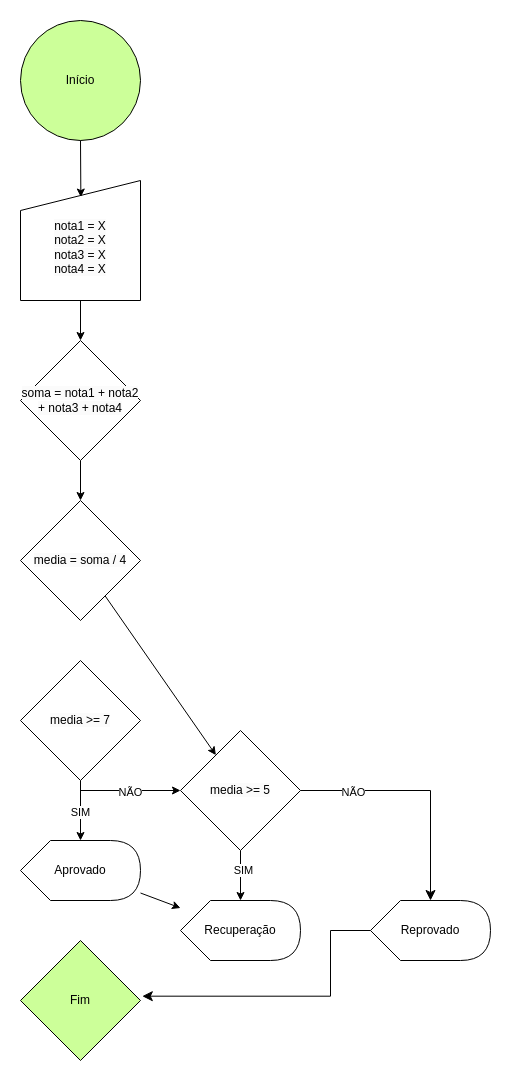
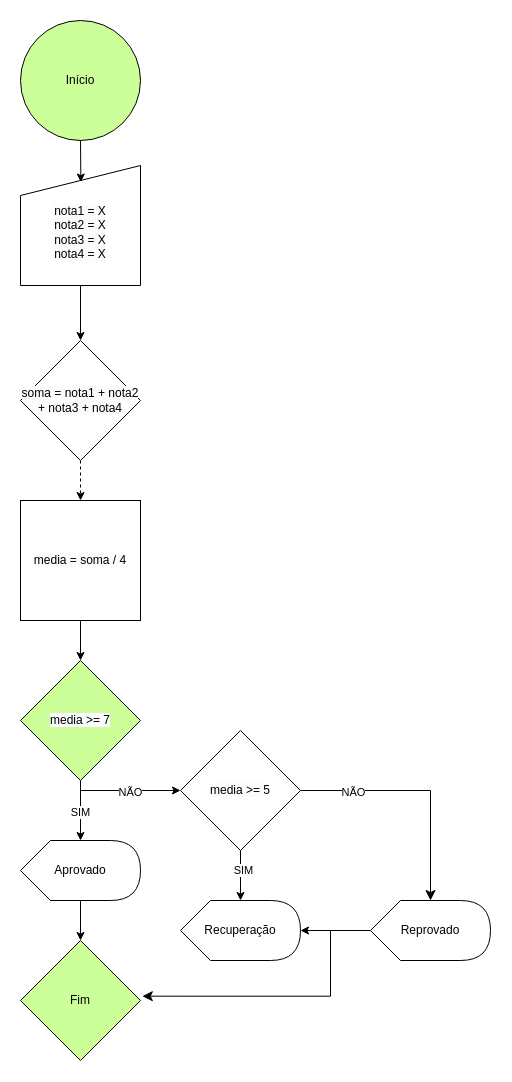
(81, 241) -> (81, 226)
(81, 477) -> (81, 477)
(81, 561) -> (81, 561)
(158, 672) -> (81, 637)
(81, 721) -> (81, 721)
(158, 899) -> (81, 917)
none -> (318, 931)
